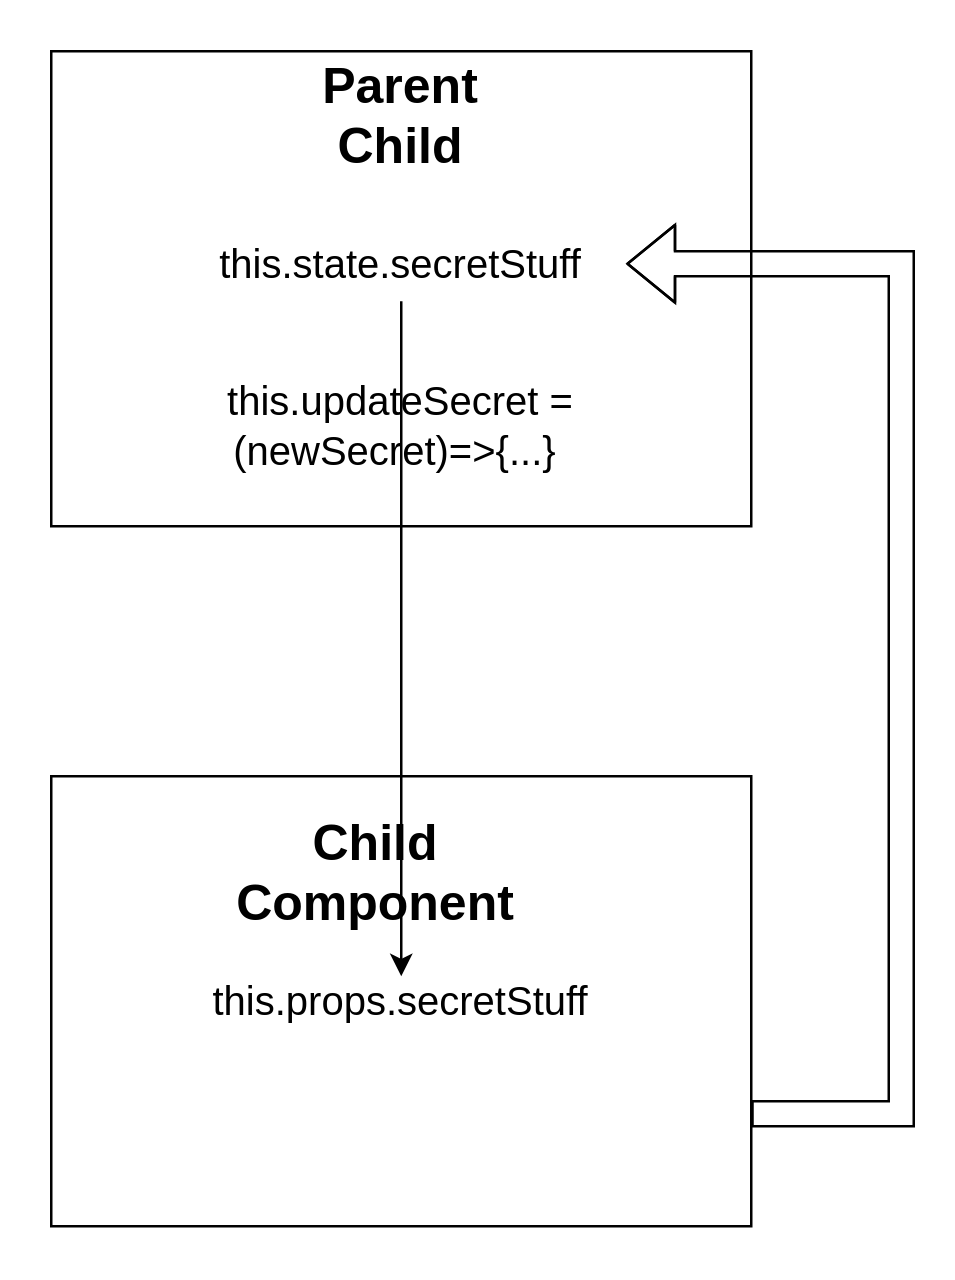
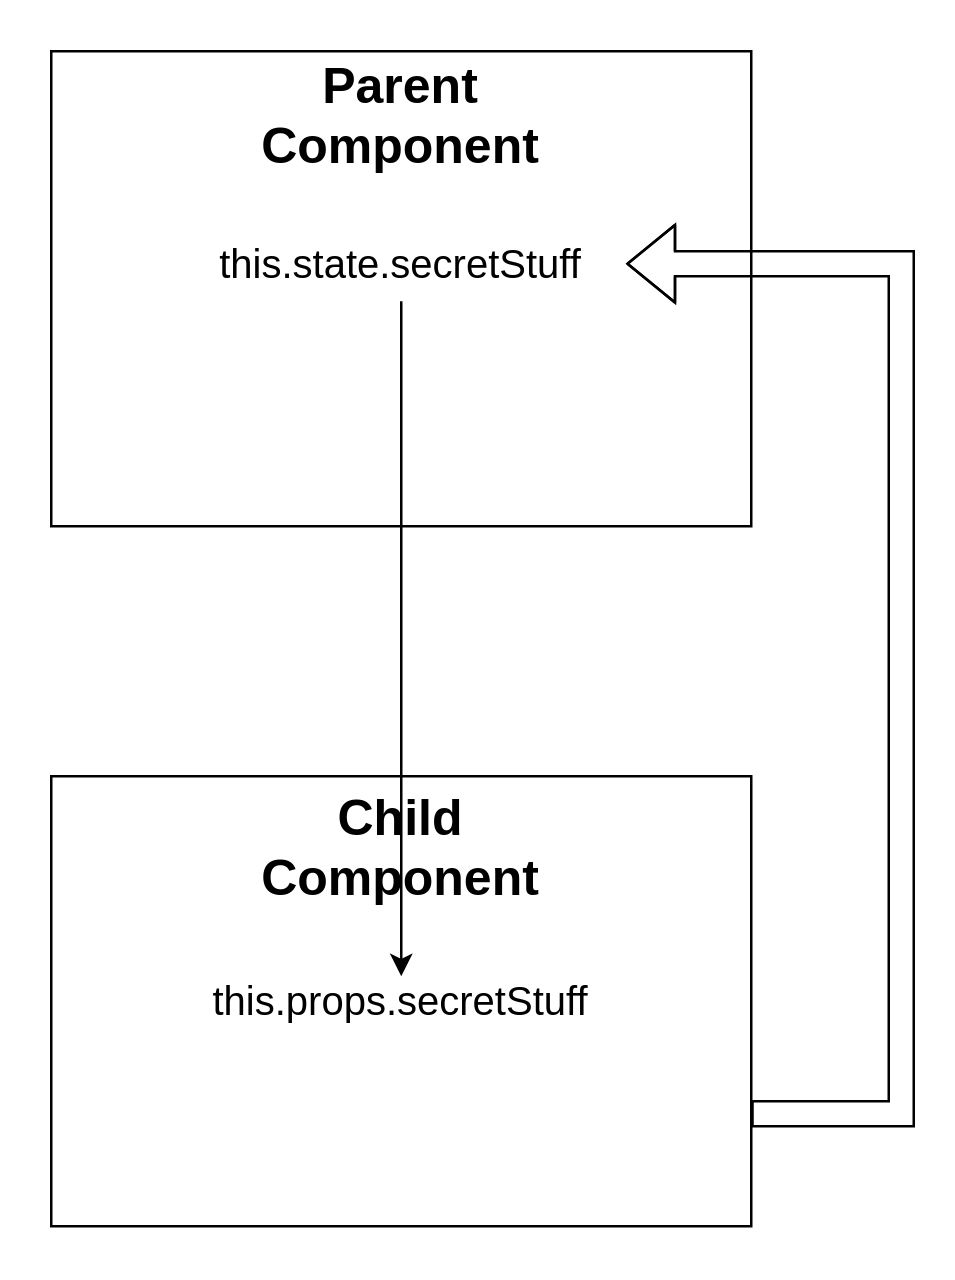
(401, 114) -> (401, 114)
(401, 426) -> none
(376, 871) -> (401, 846)
